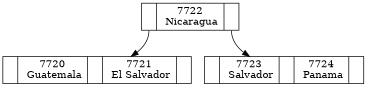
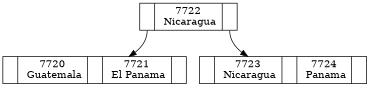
(139, 75) -> (137, 75)
(249, 75) -> (248, 75)
